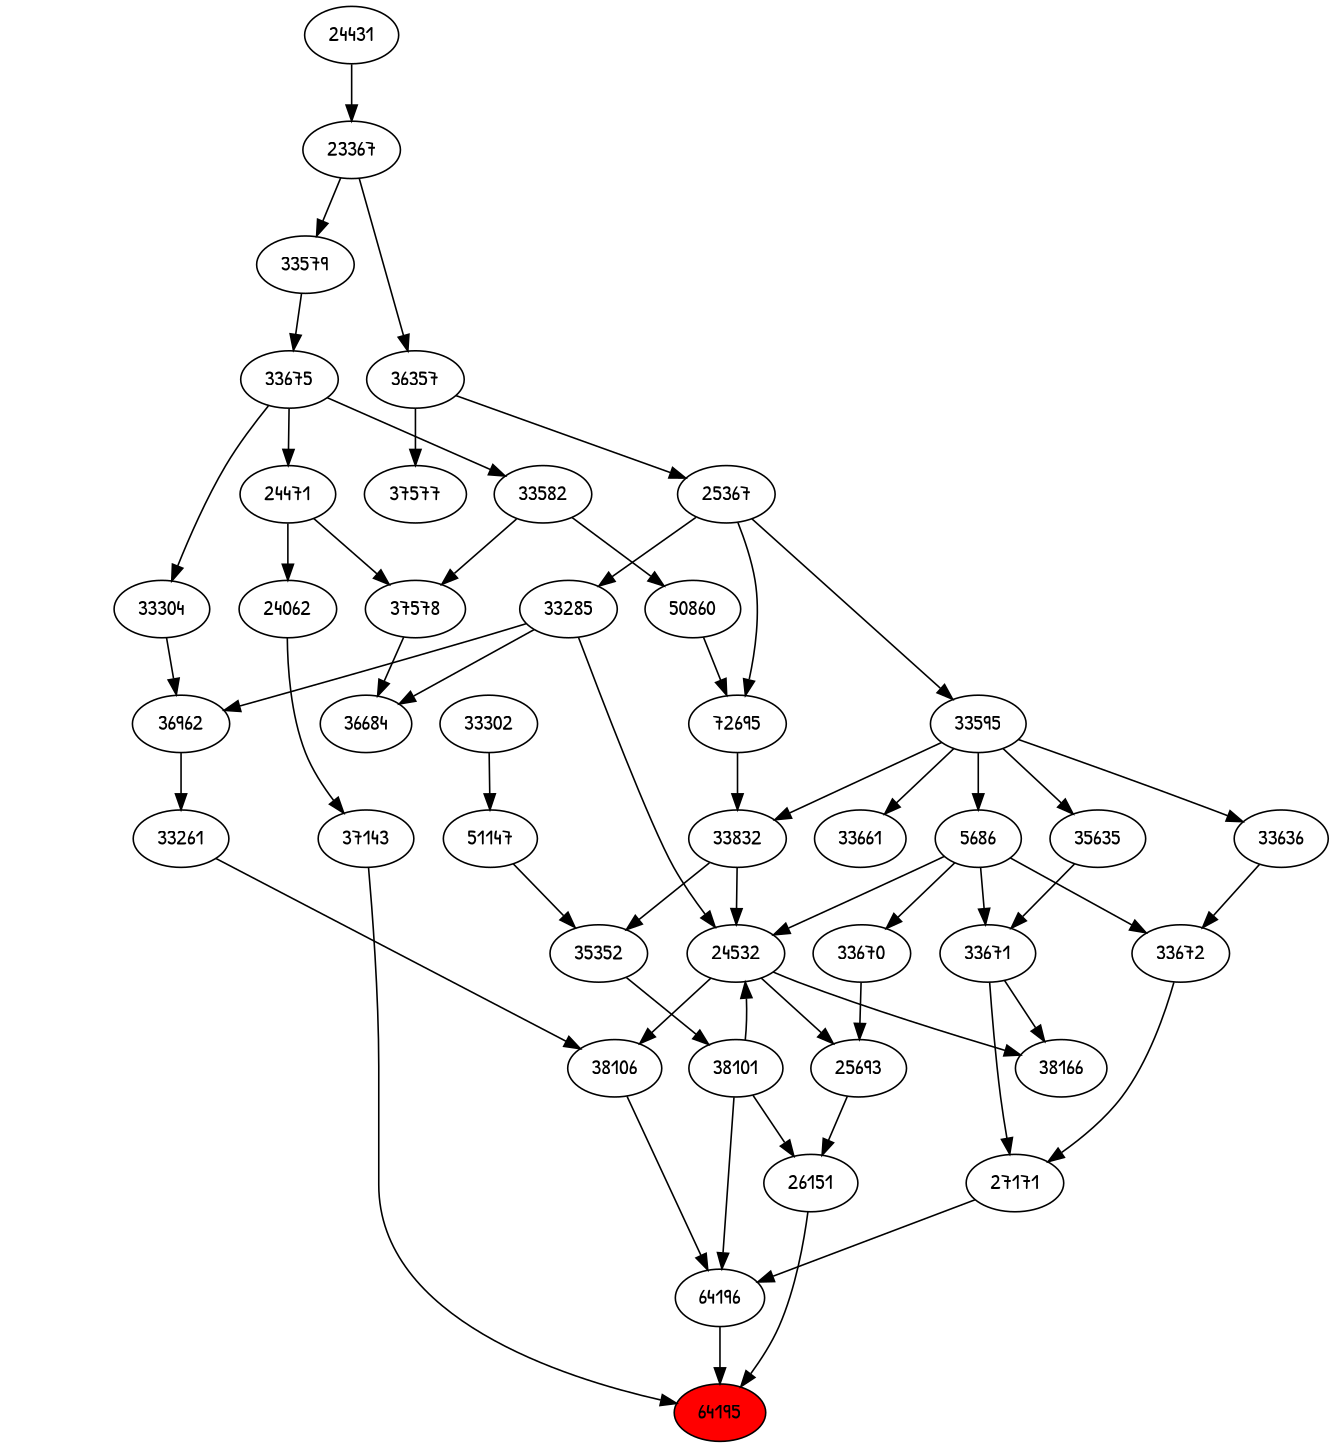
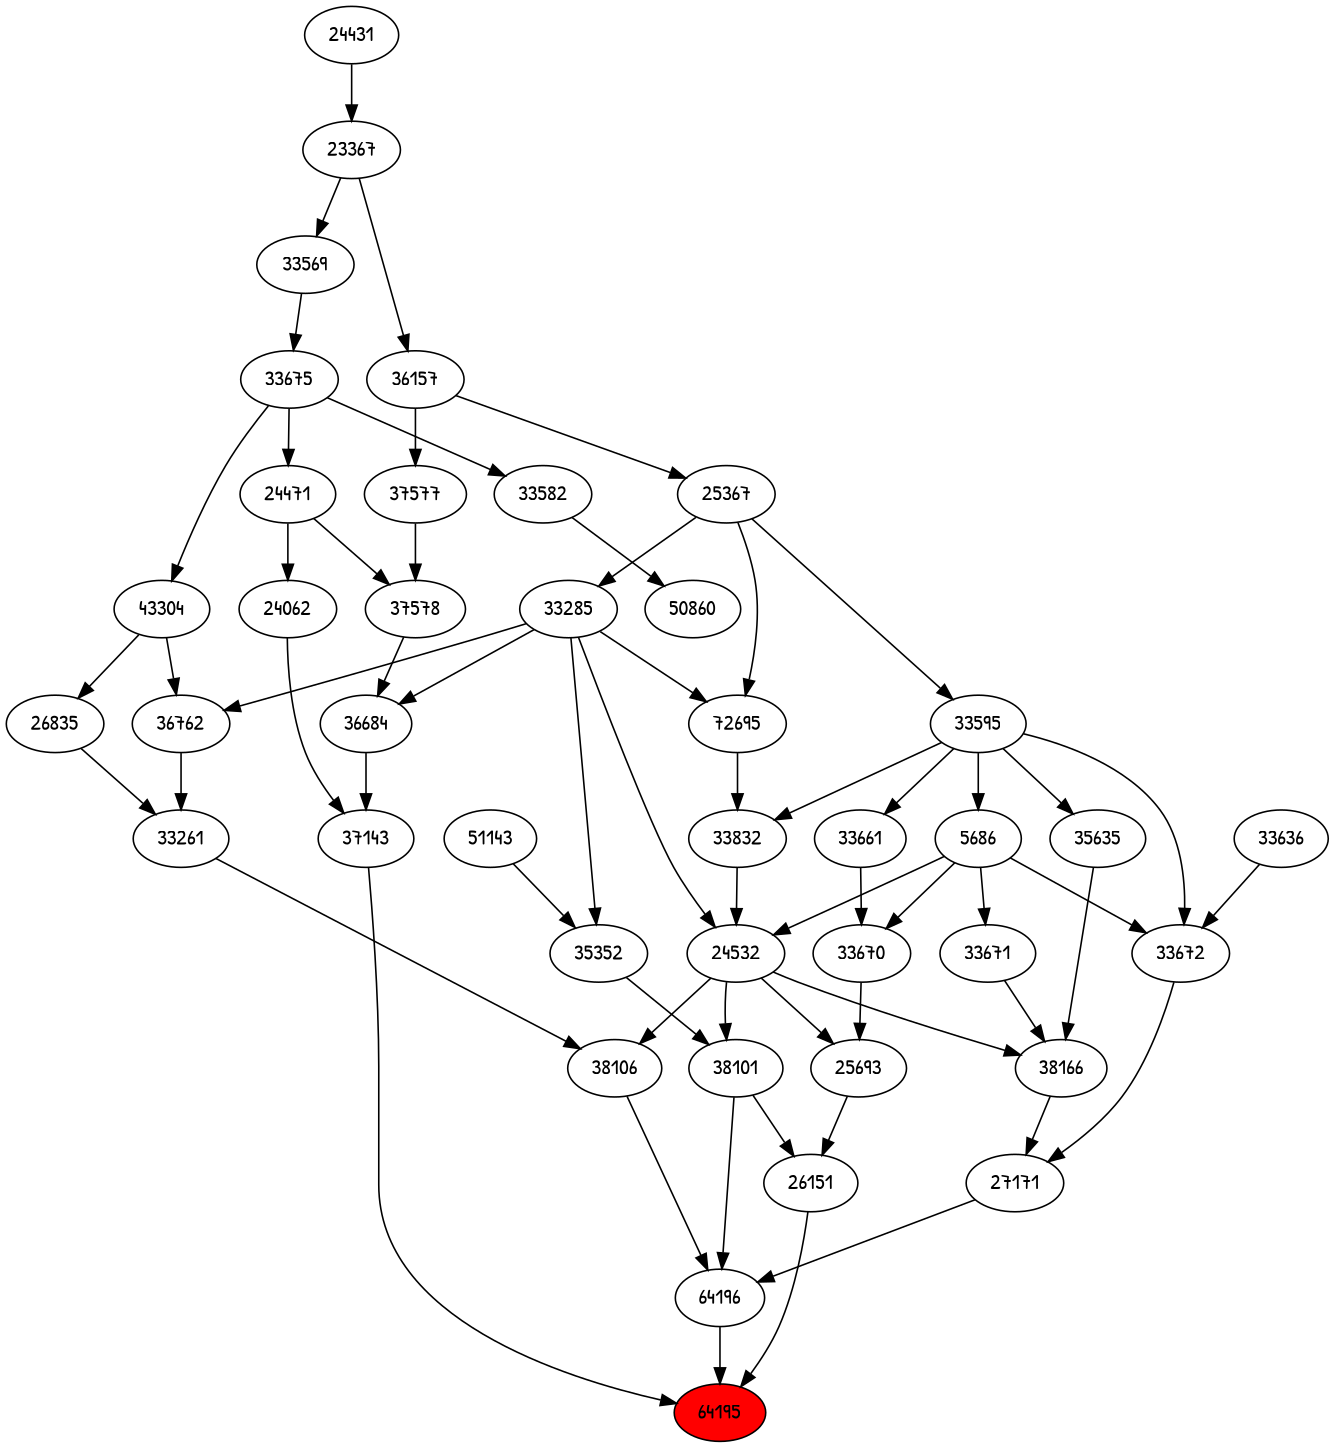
(305, 265) -> (305, 265)
(415, 379) -> (415, 379)
(485, 546) -> (415, 544)
(162, 609) -> (162, 609)
(712, 659) -> (647, 662)
none -> (55, 724)
(181, 724) -> (181, 724)
(489, 724) -> none
none -> (366, 773)
(1123, 777) -> (1141, 790)
(490, 839) -> (490, 839)
none -> (861, 884)
(1049, 890) -> (1081, 945)
(674, 891) -> (583, 773)
(747, 1019) -> (725, 1003)
(996, 1061) -> (1041, 1118)
